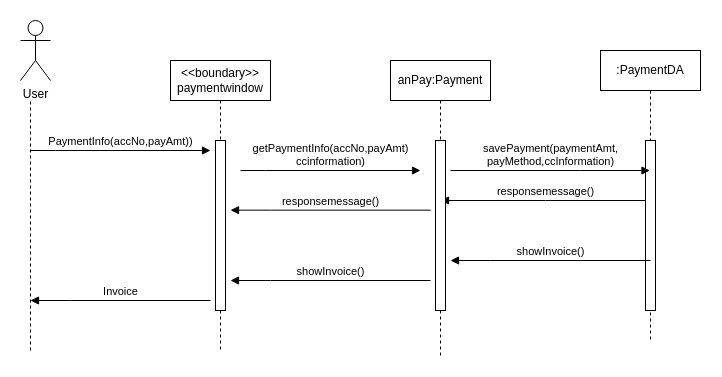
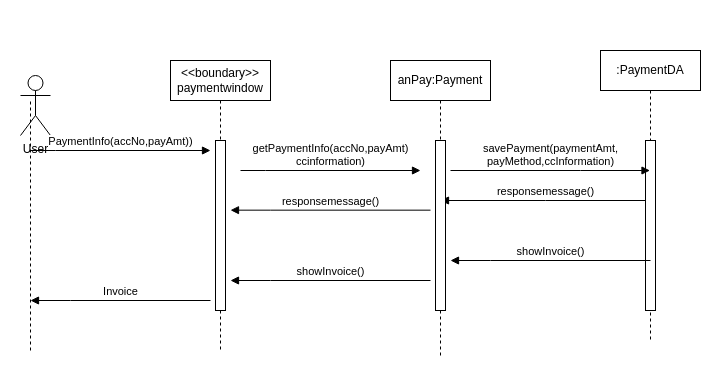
(36, 51) -> (36, 106)
